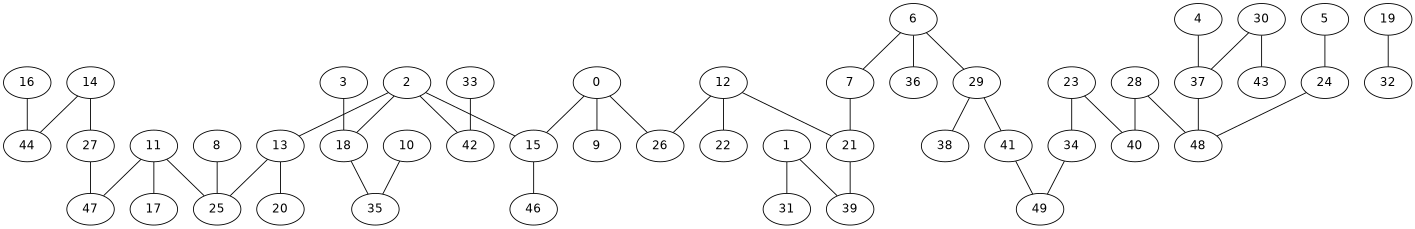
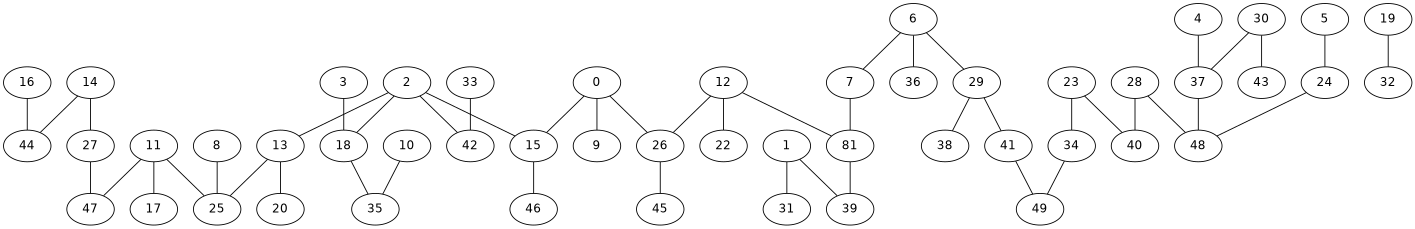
(850, 146) -> (850, 146)
none -> (660, 209)
